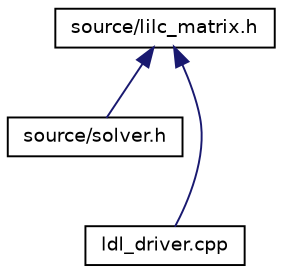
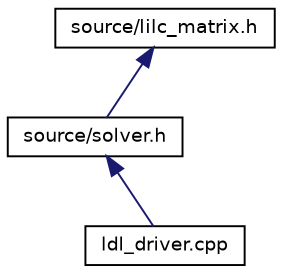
(201, 147) -> (136, 200)
